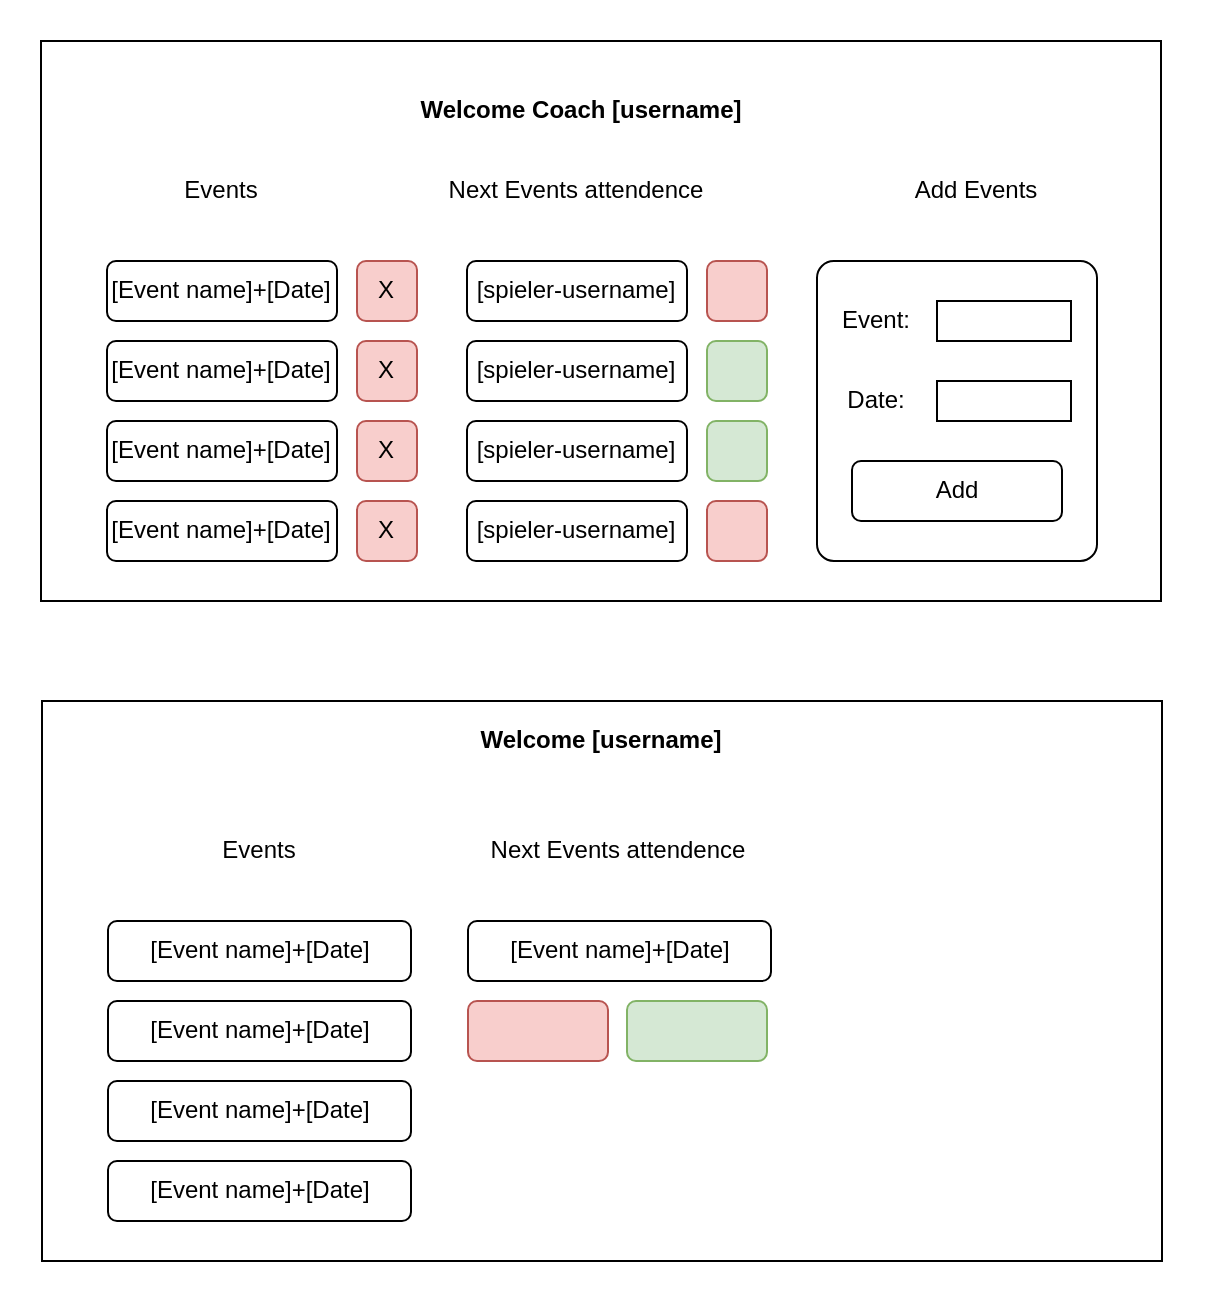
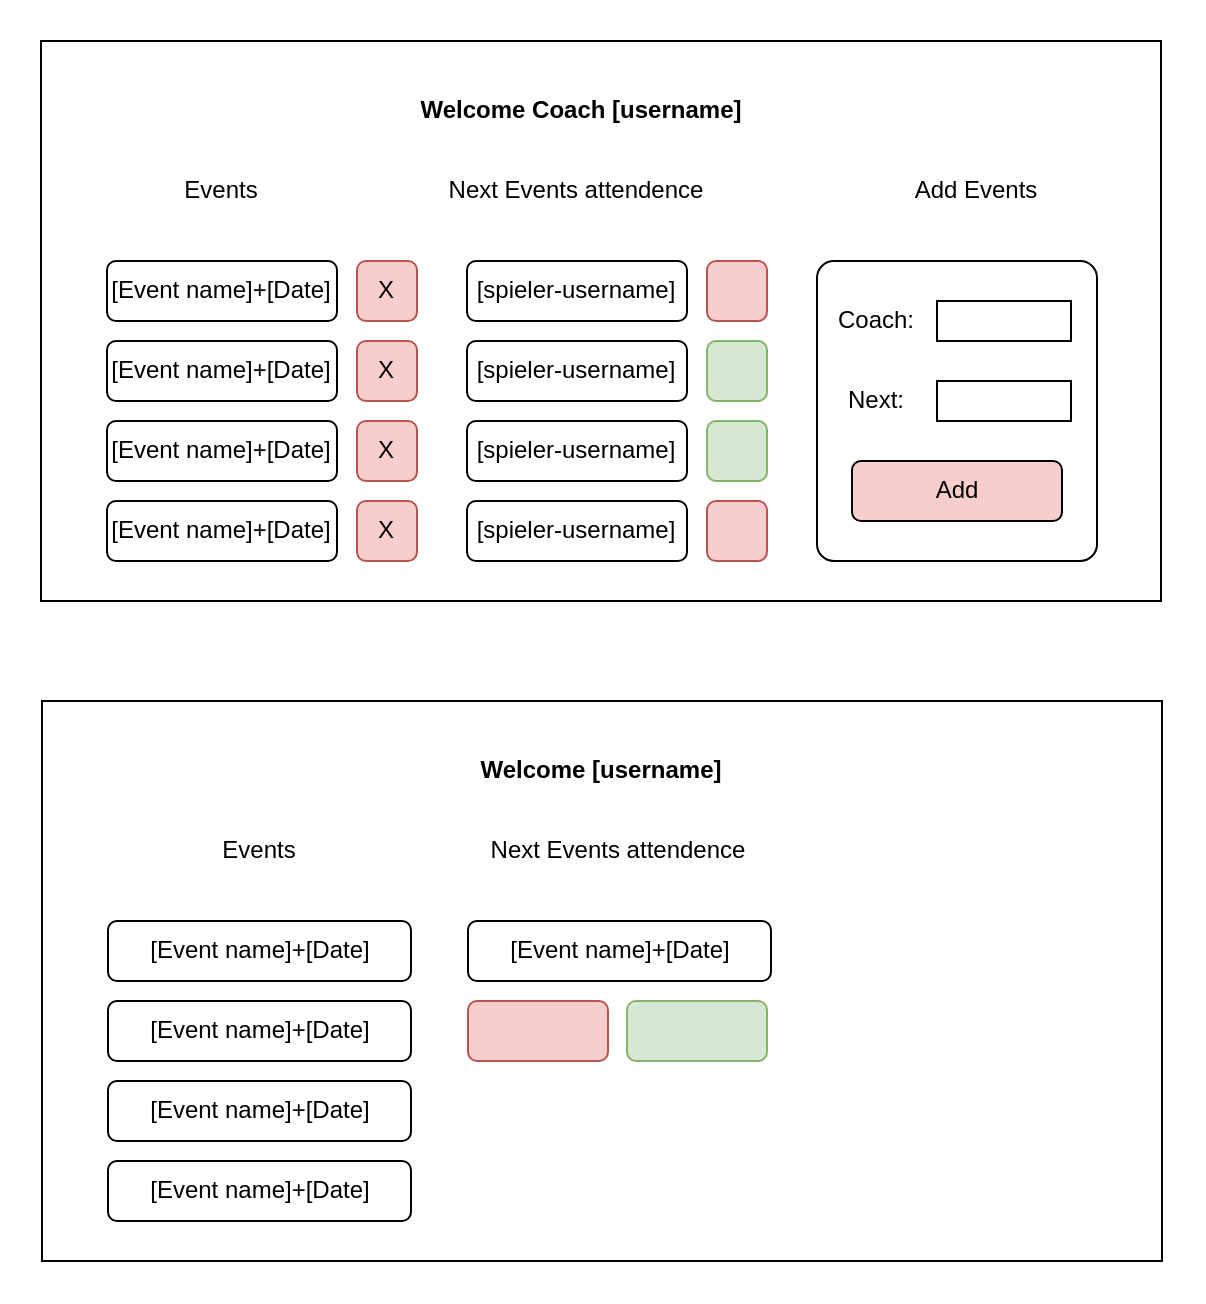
(877, 321) -> (877, 321)
(877, 401) -> (877, 401)
(957, 491) -> (957, 491)
(602, 741) -> (602, 771)
